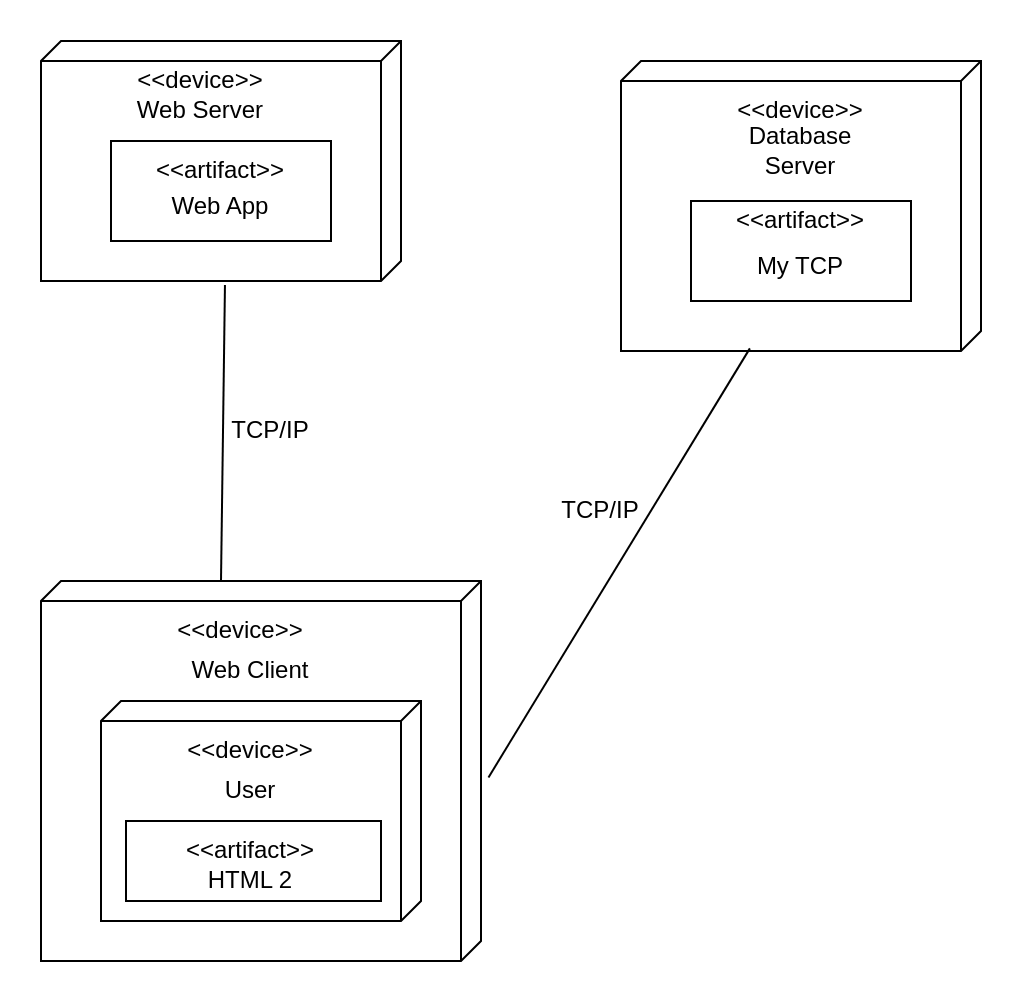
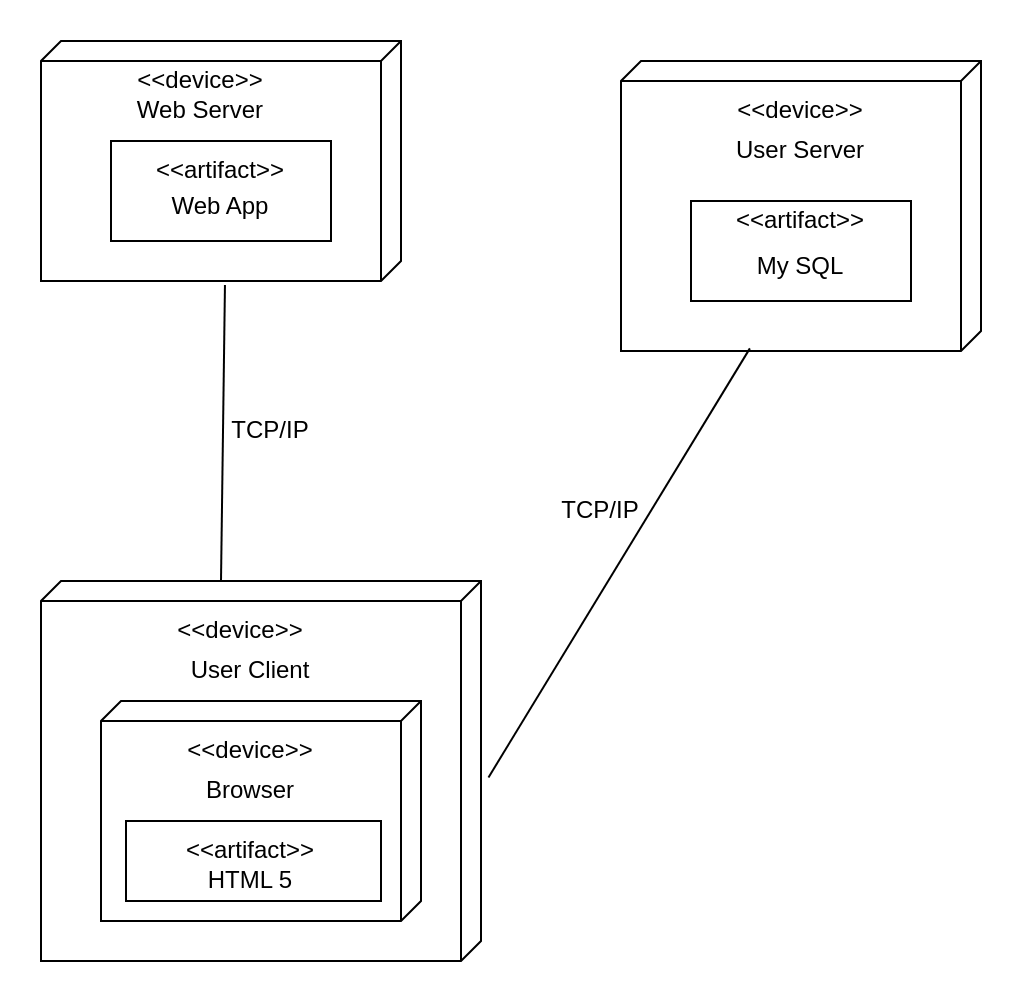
(801, 151) -> (801, 151)
(801, 267) -> (801, 267)
(251, 671) -> (251, 671)
(251, 791) -> (251, 791)
(251, 881) -> (251, 881)
